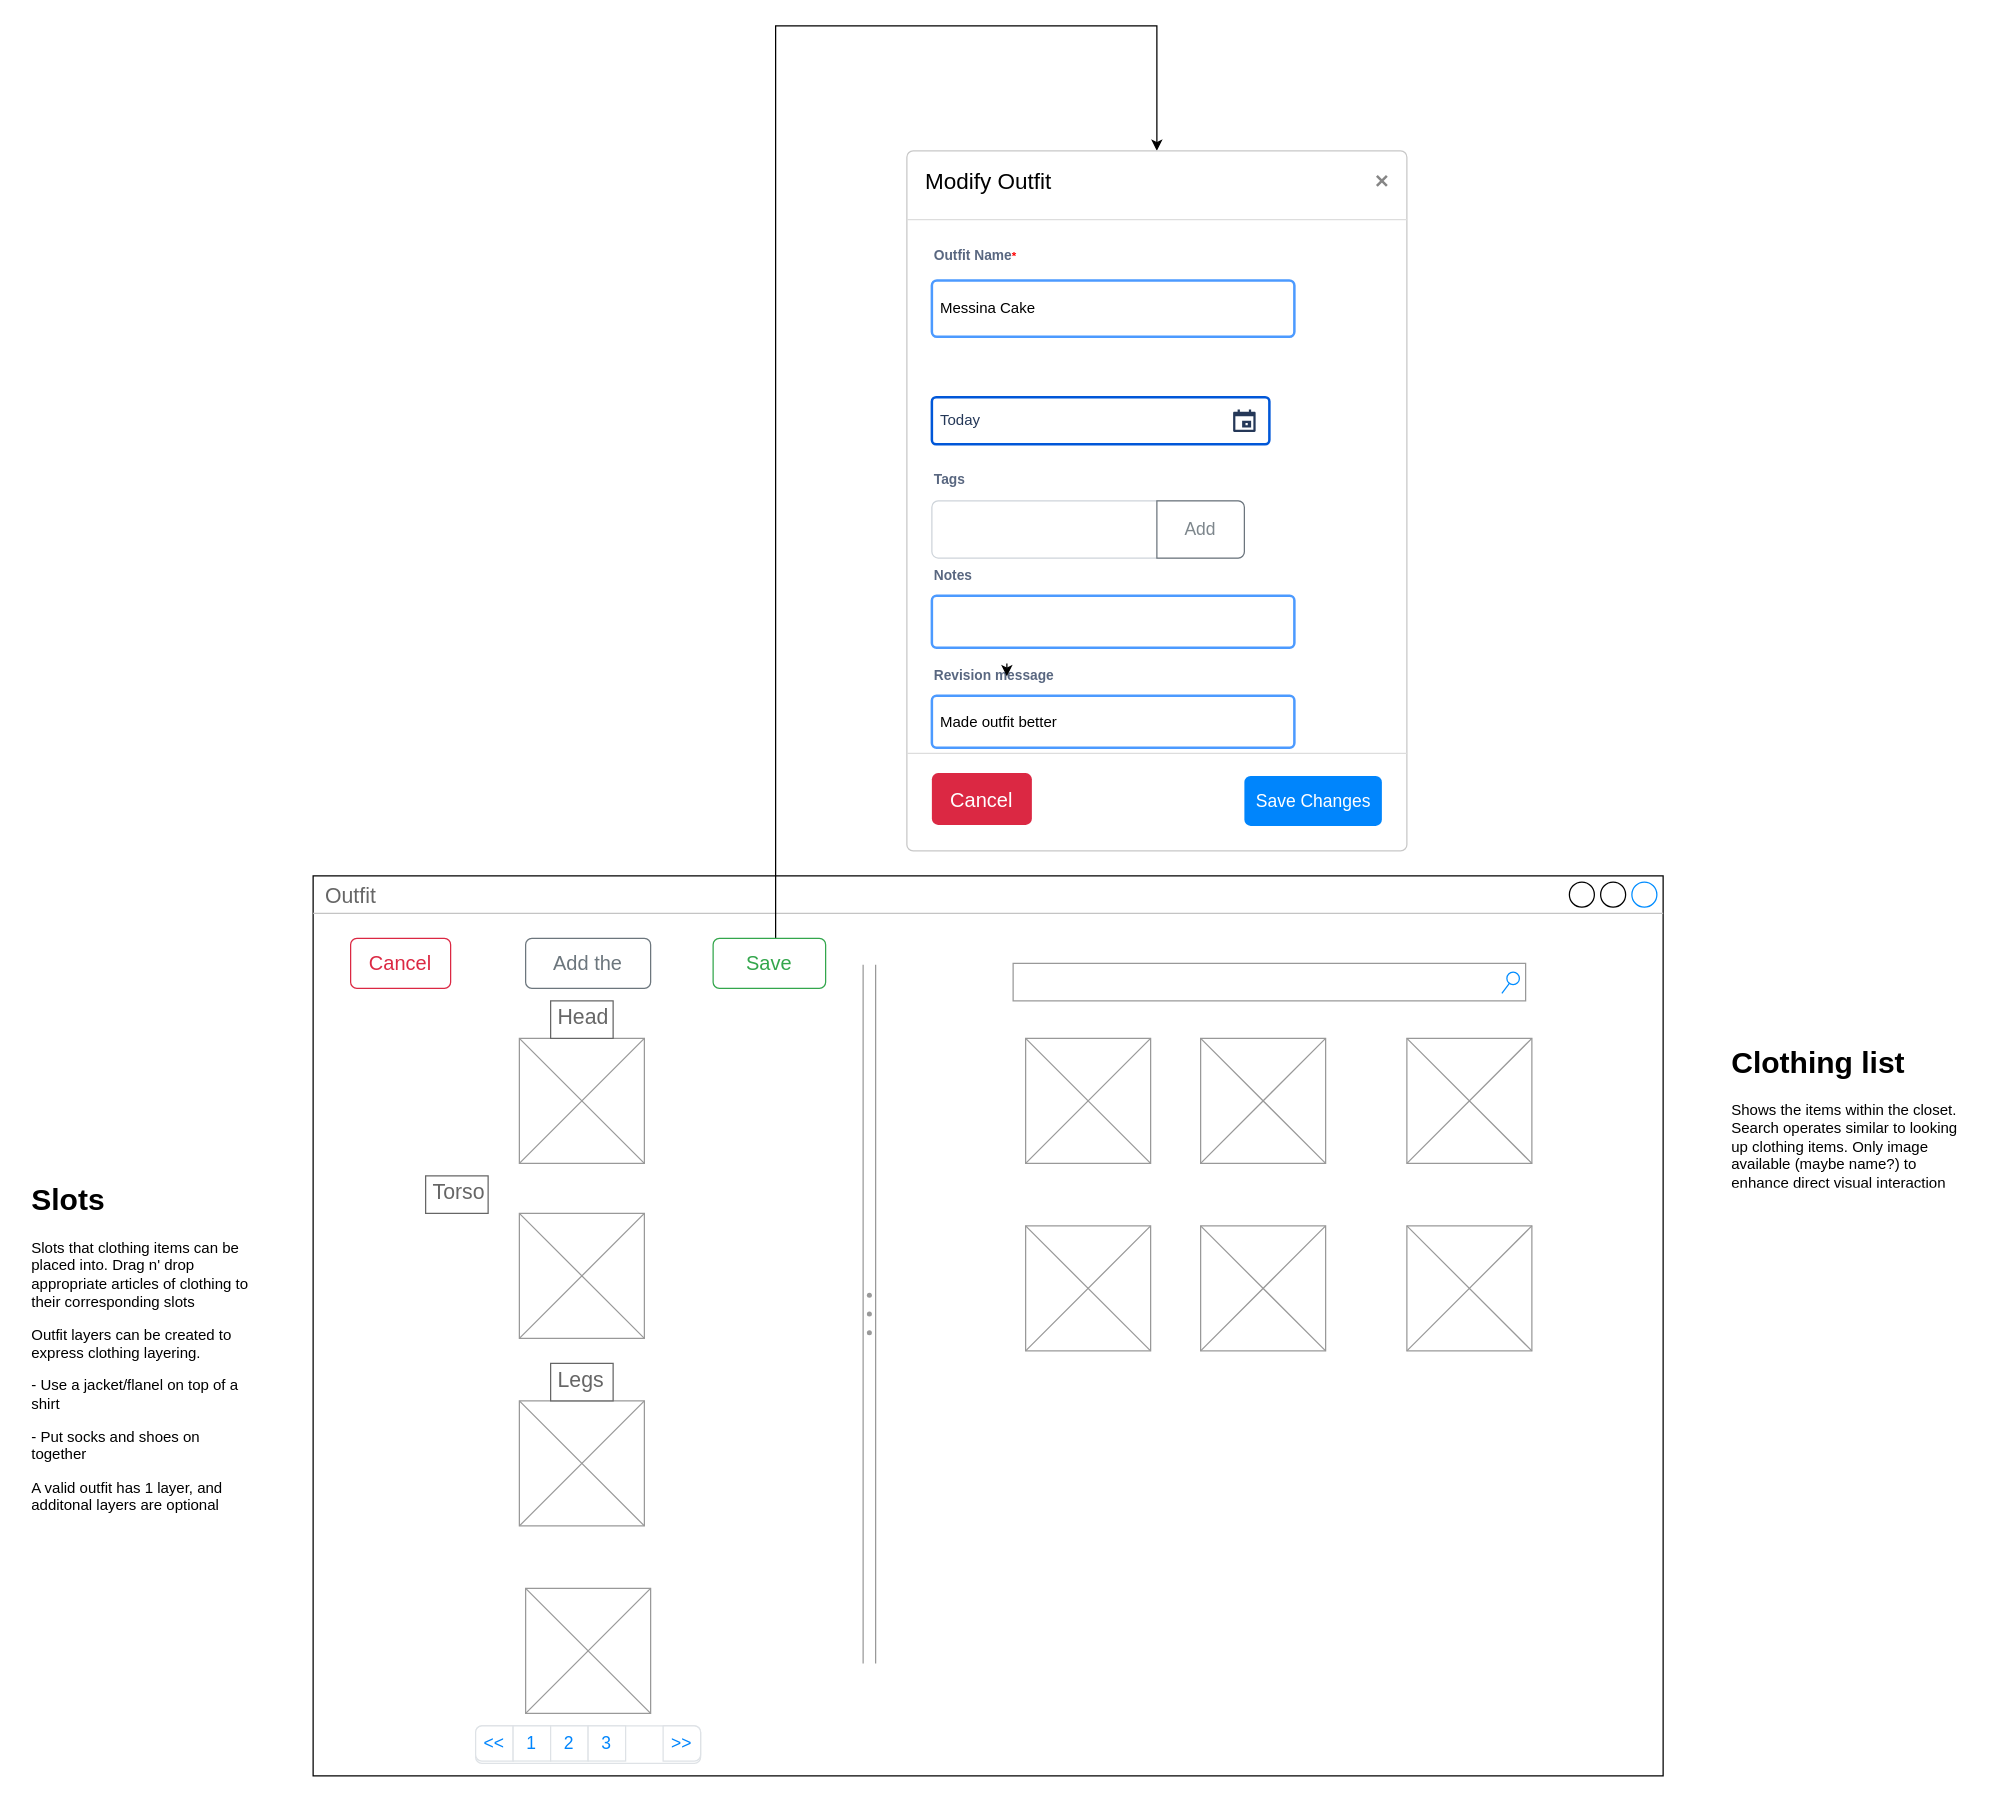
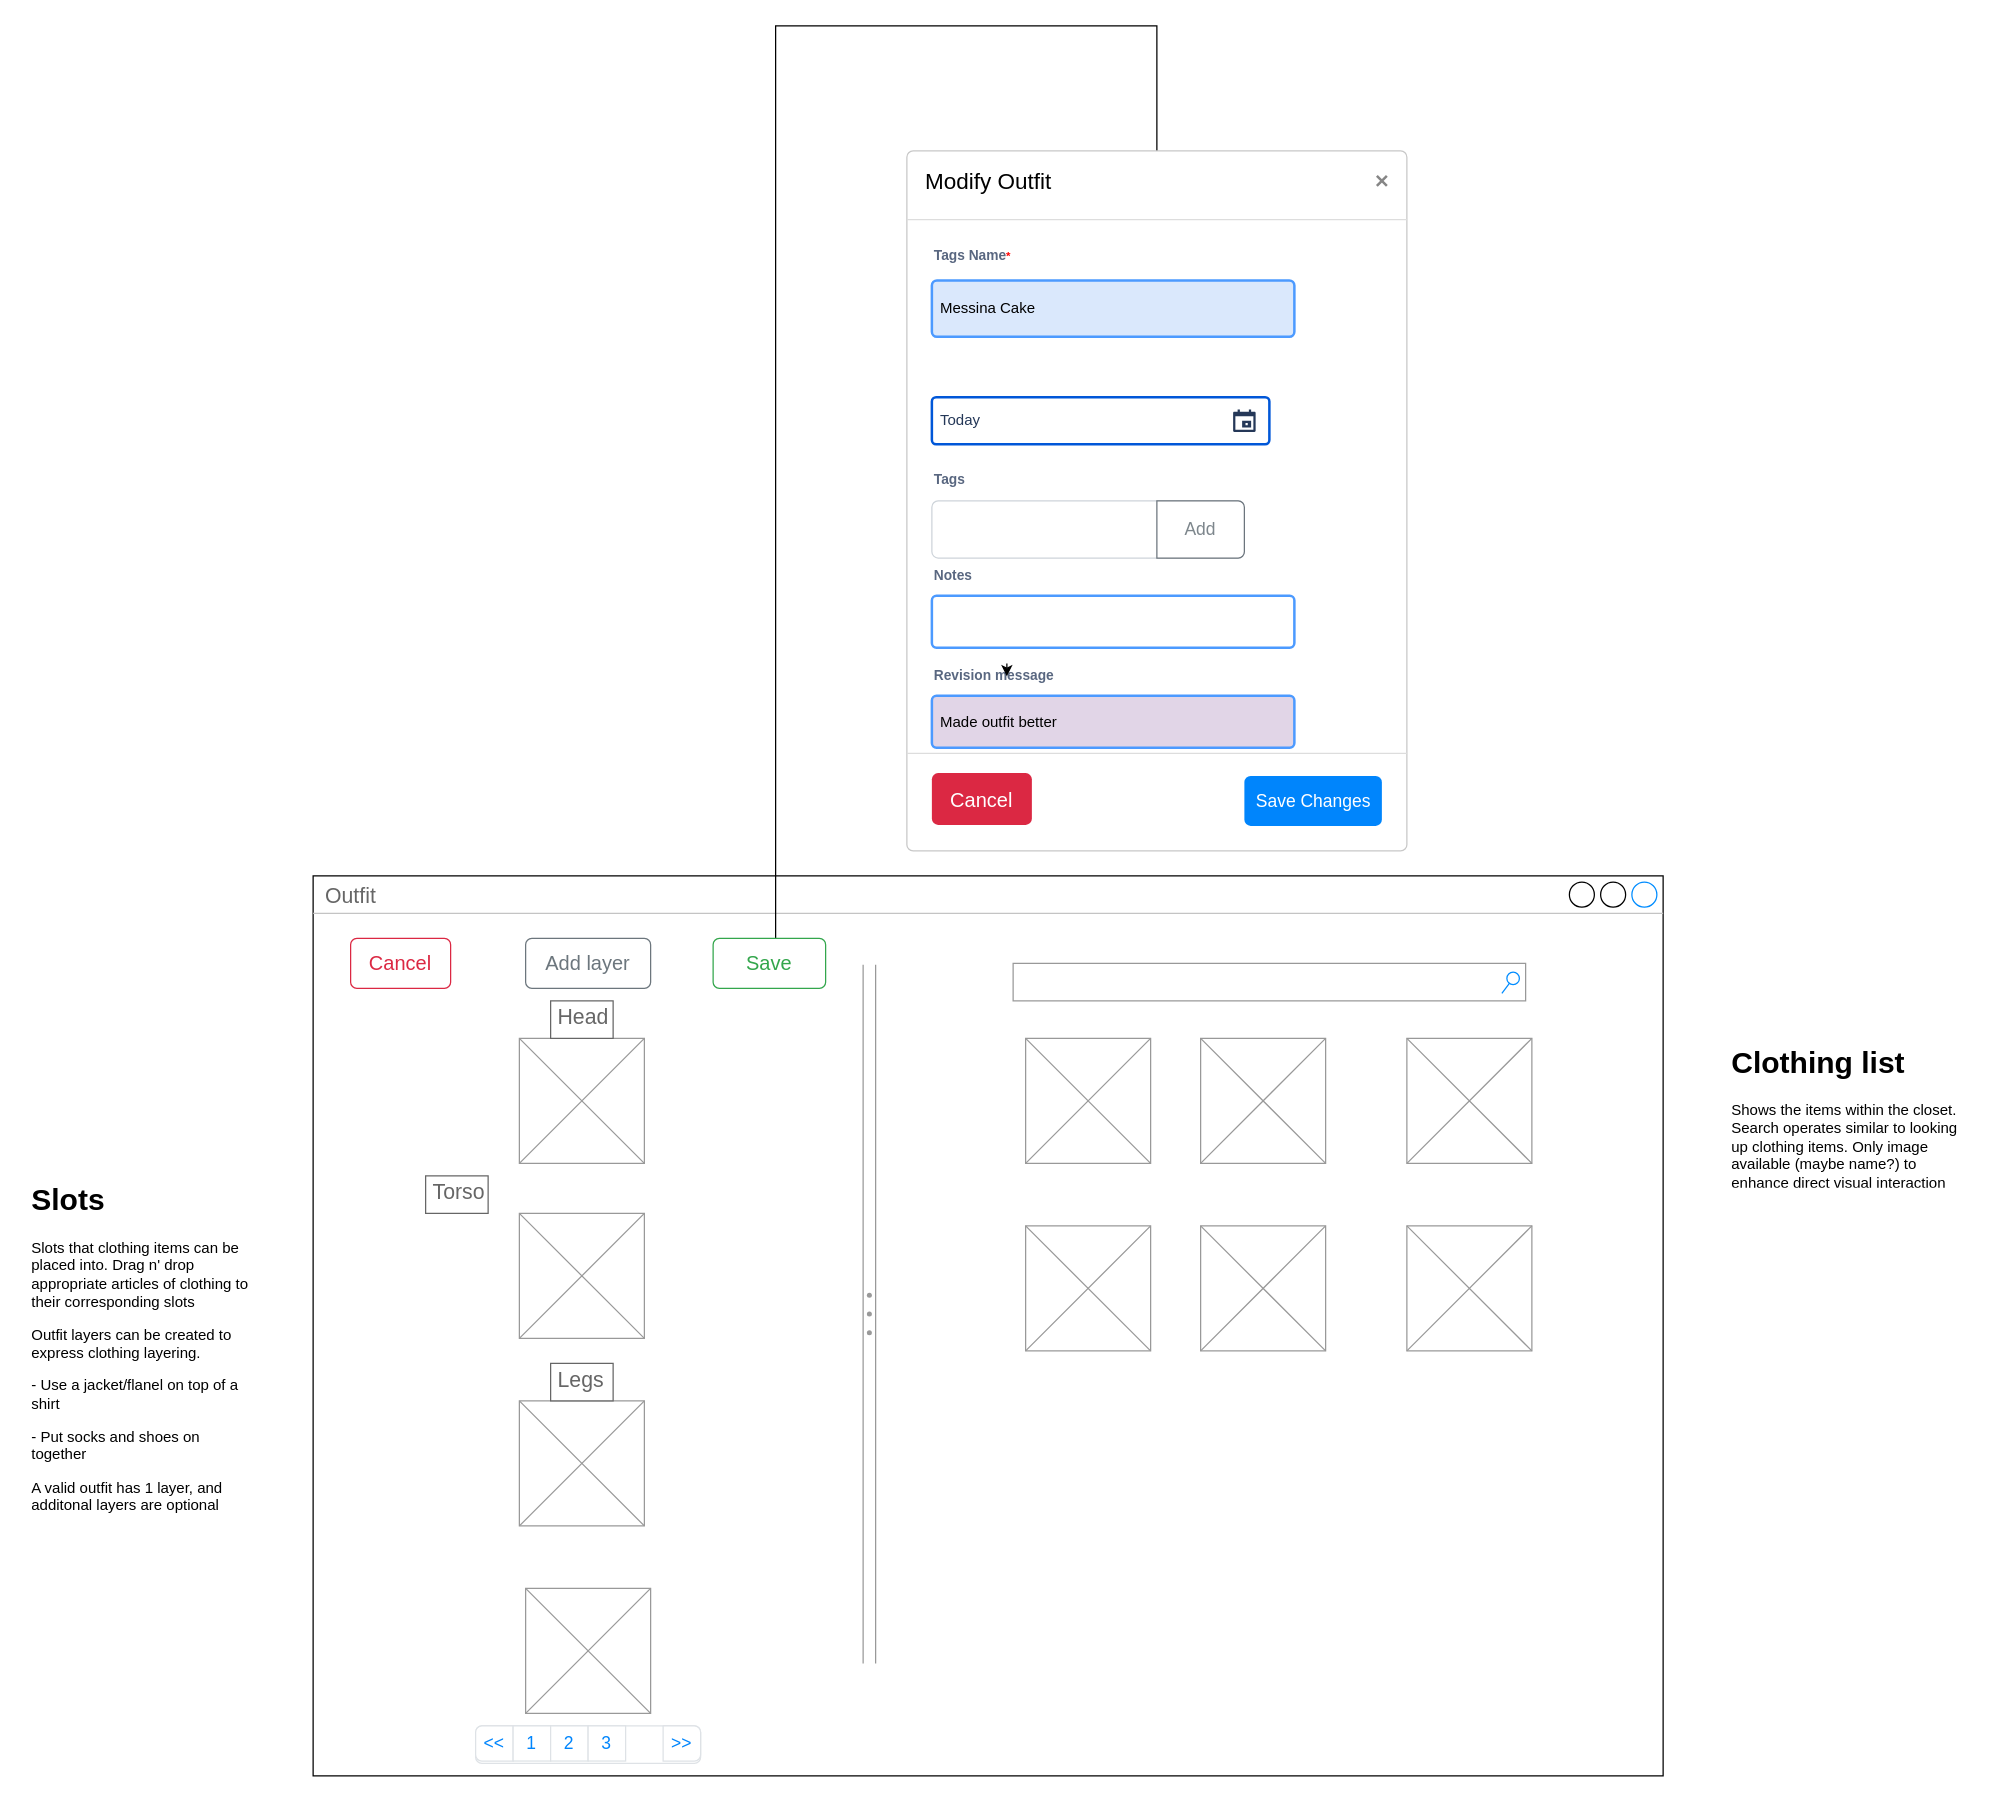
(1157, 141) -> (1157, 144)
(977, 258) -> (971, 258)
(1113, 308) -> (1113, 308)
(1113, 721) -> (1113, 721)
(588, 963) -> (588, 963)
